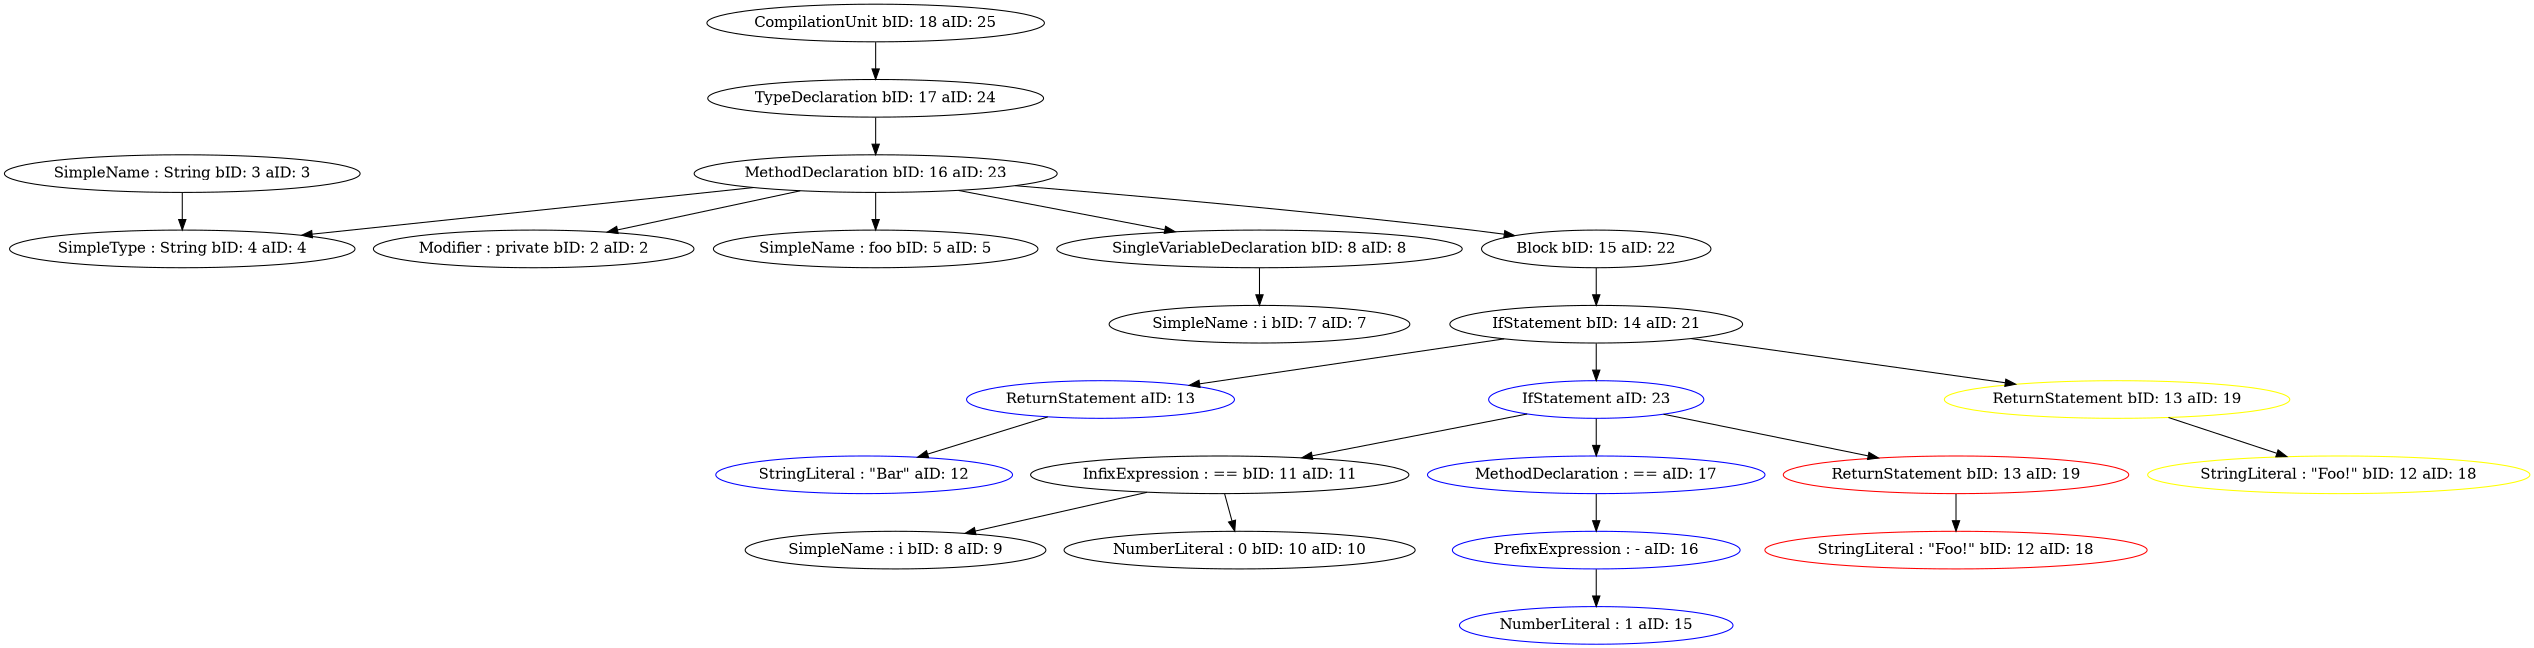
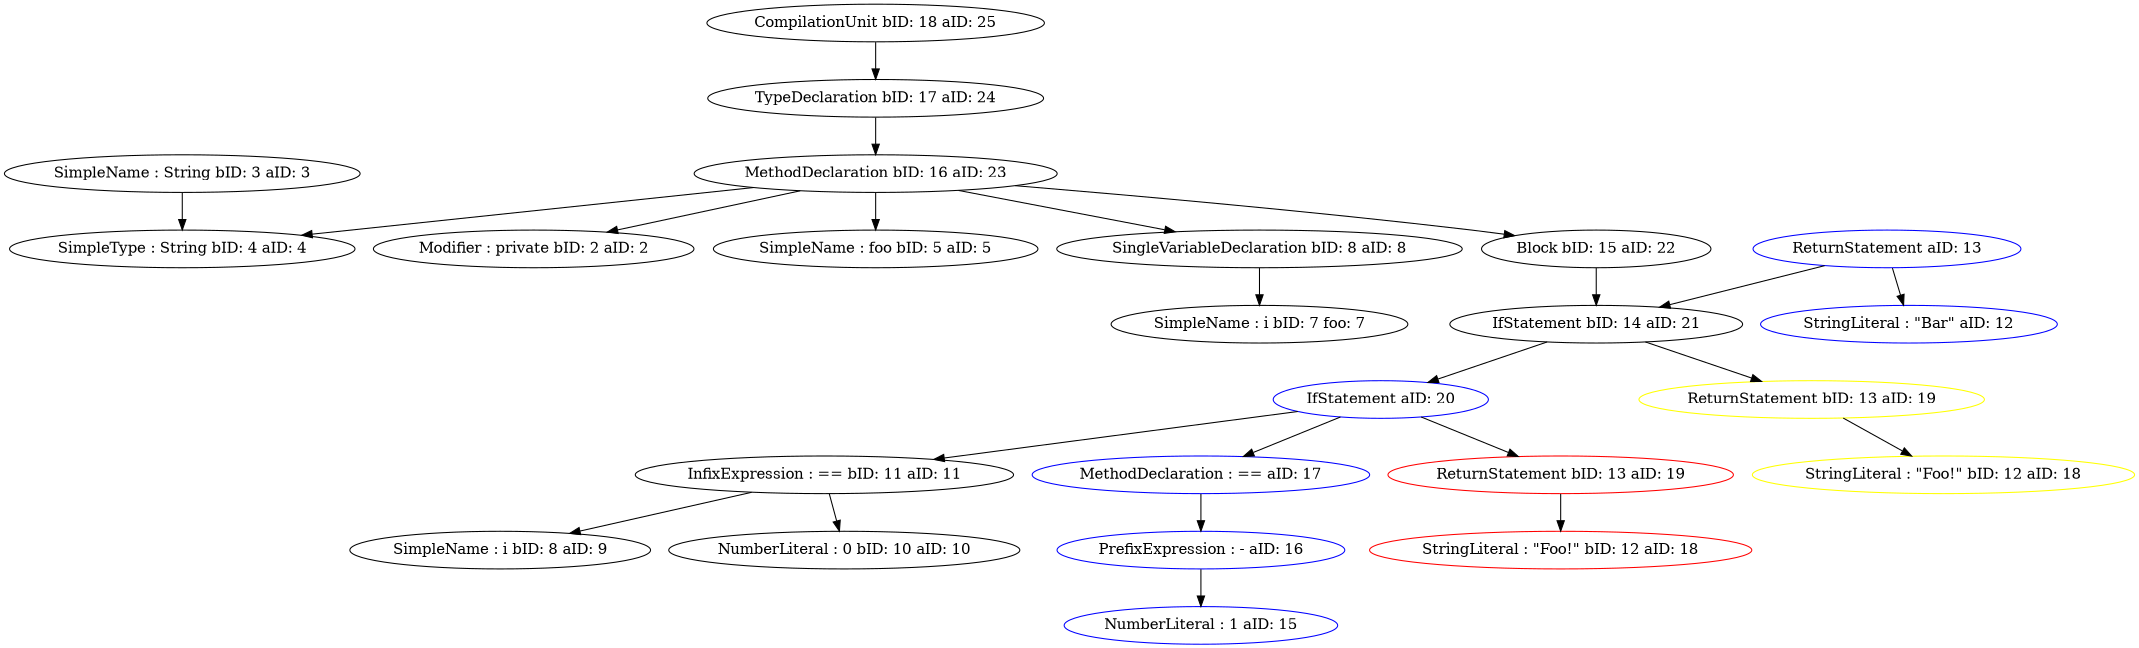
(1259, 324) -> (1259, 324)
(1352, 361) -> (1747, 285)
(1596, 400) -> (1381, 400)
